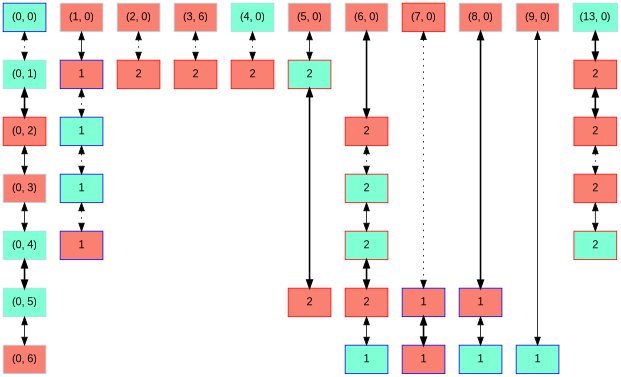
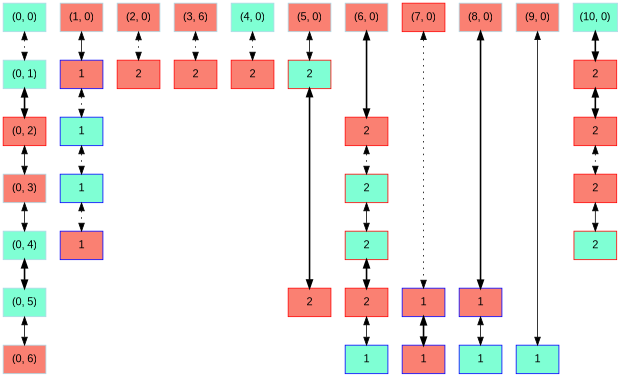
(25, 17) -> (25, 17)
(595, 17) -> (595, 17)
